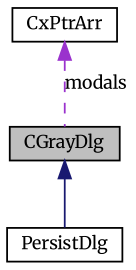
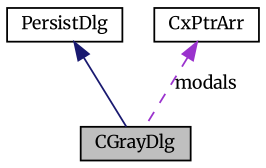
(65, 203) -> (105, 92)
